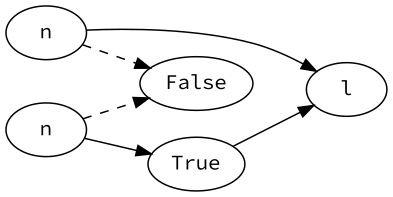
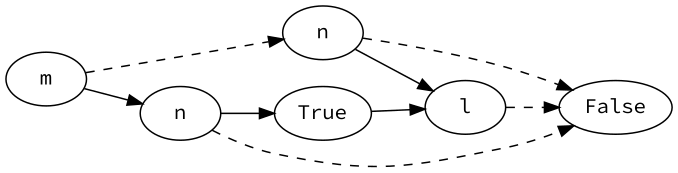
none -> (46, 79)
none -> (525, 107)
